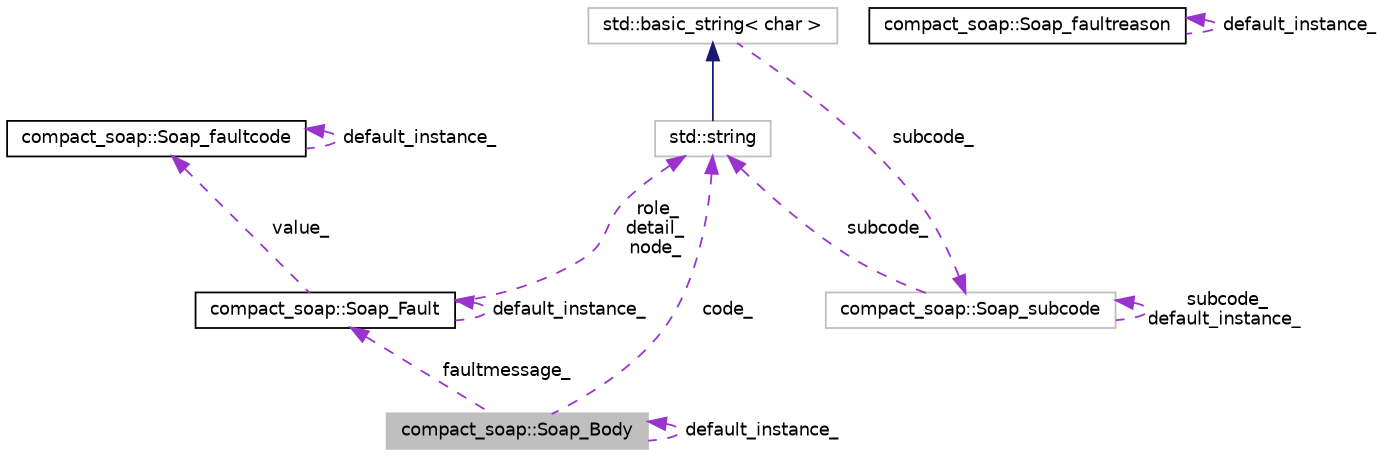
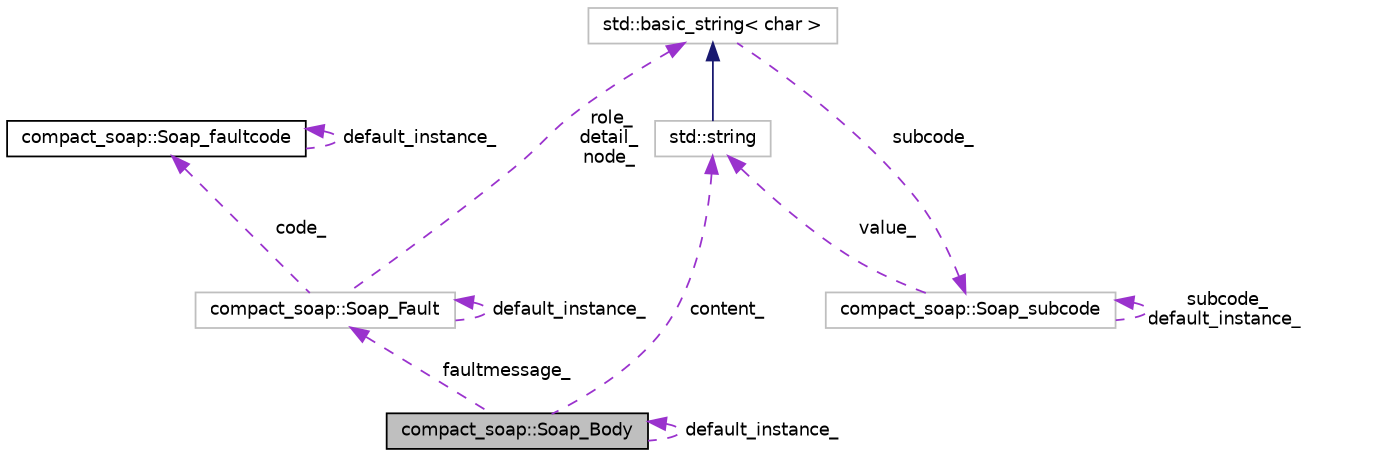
(1028, 26) -> none
(299, 229) -> (299, 229)
(885, 229) -> (885, 229)
(580, 260) -> (509, 172)
(325, 310) -> (325, 310)
(725, 310) -> (725, 310)
(517, 431) -> (517, 431)
